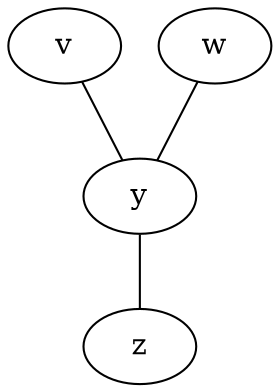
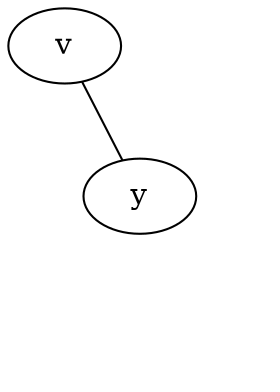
(215, 46) -> none
(140, 347) -> none
